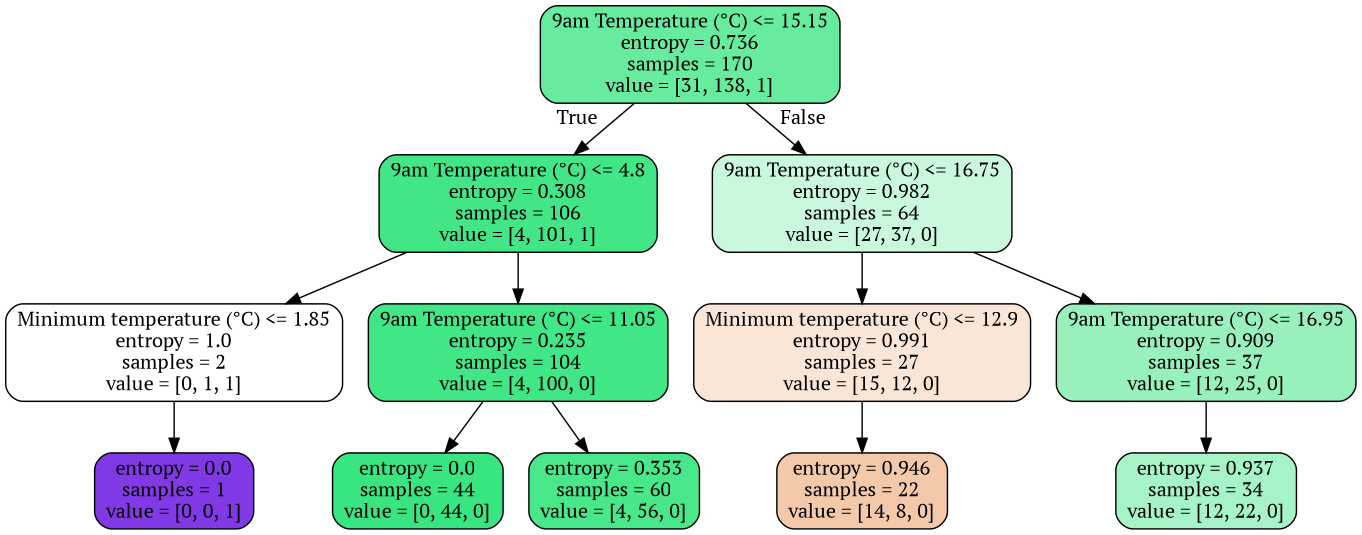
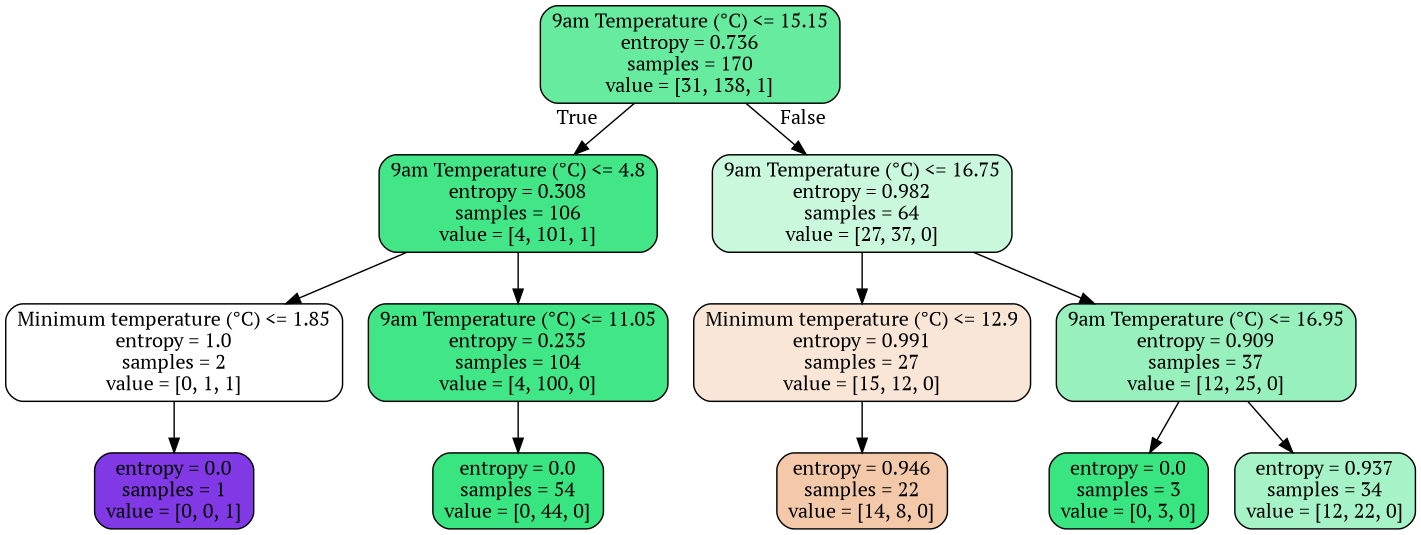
(418, 491) -> (518, 491)
(614, 491) -> none
none -> (1129, 491)
